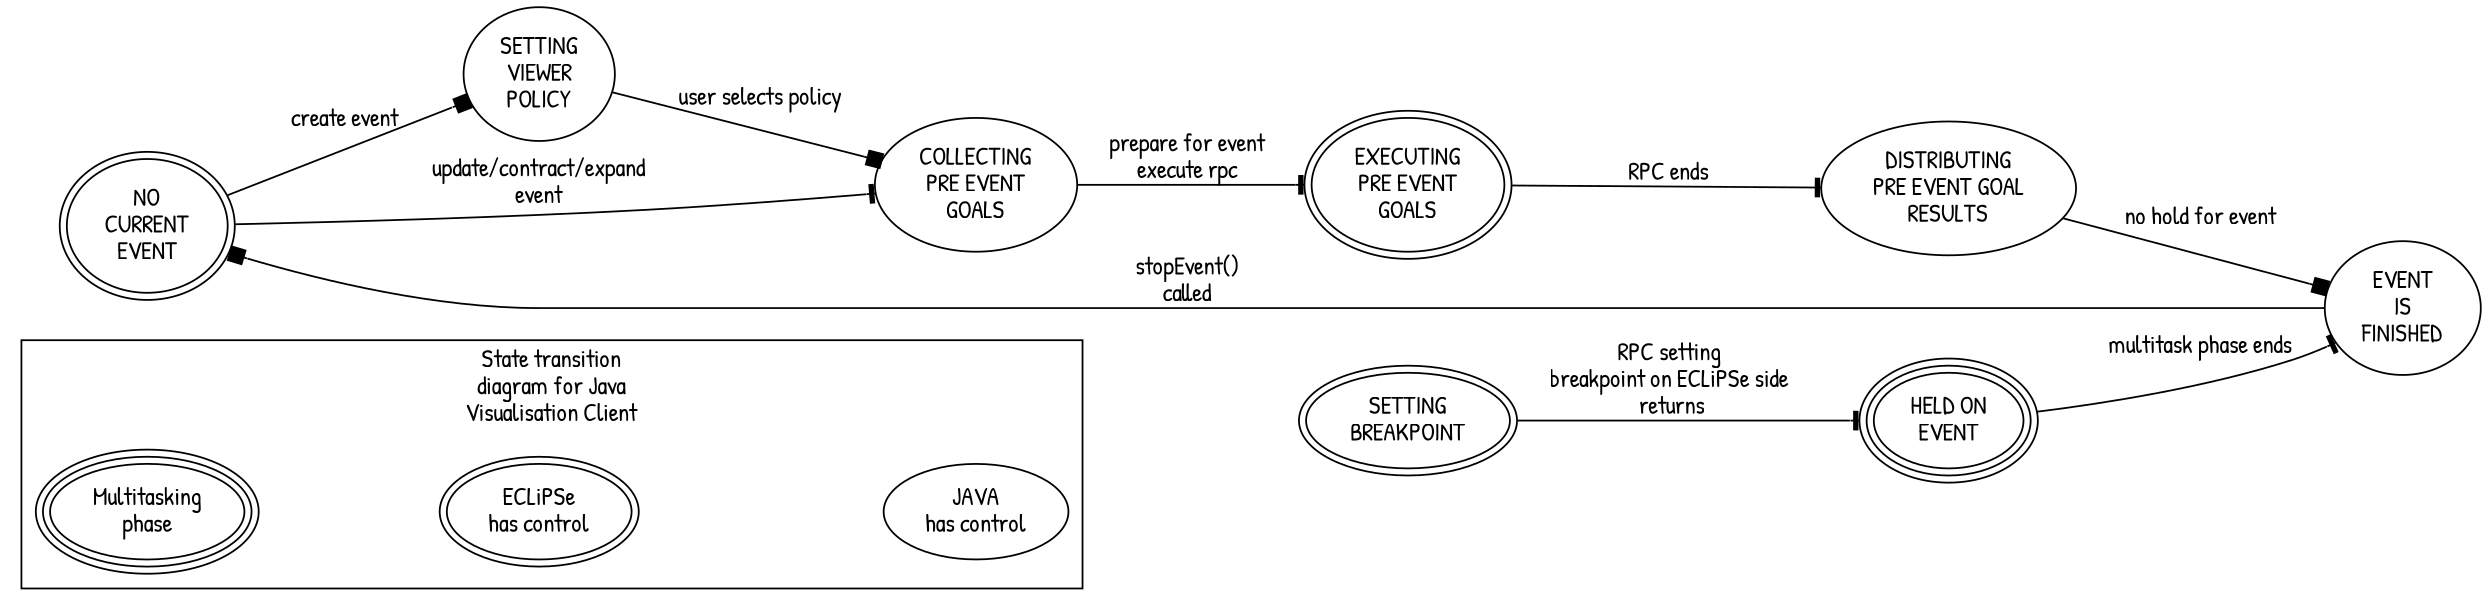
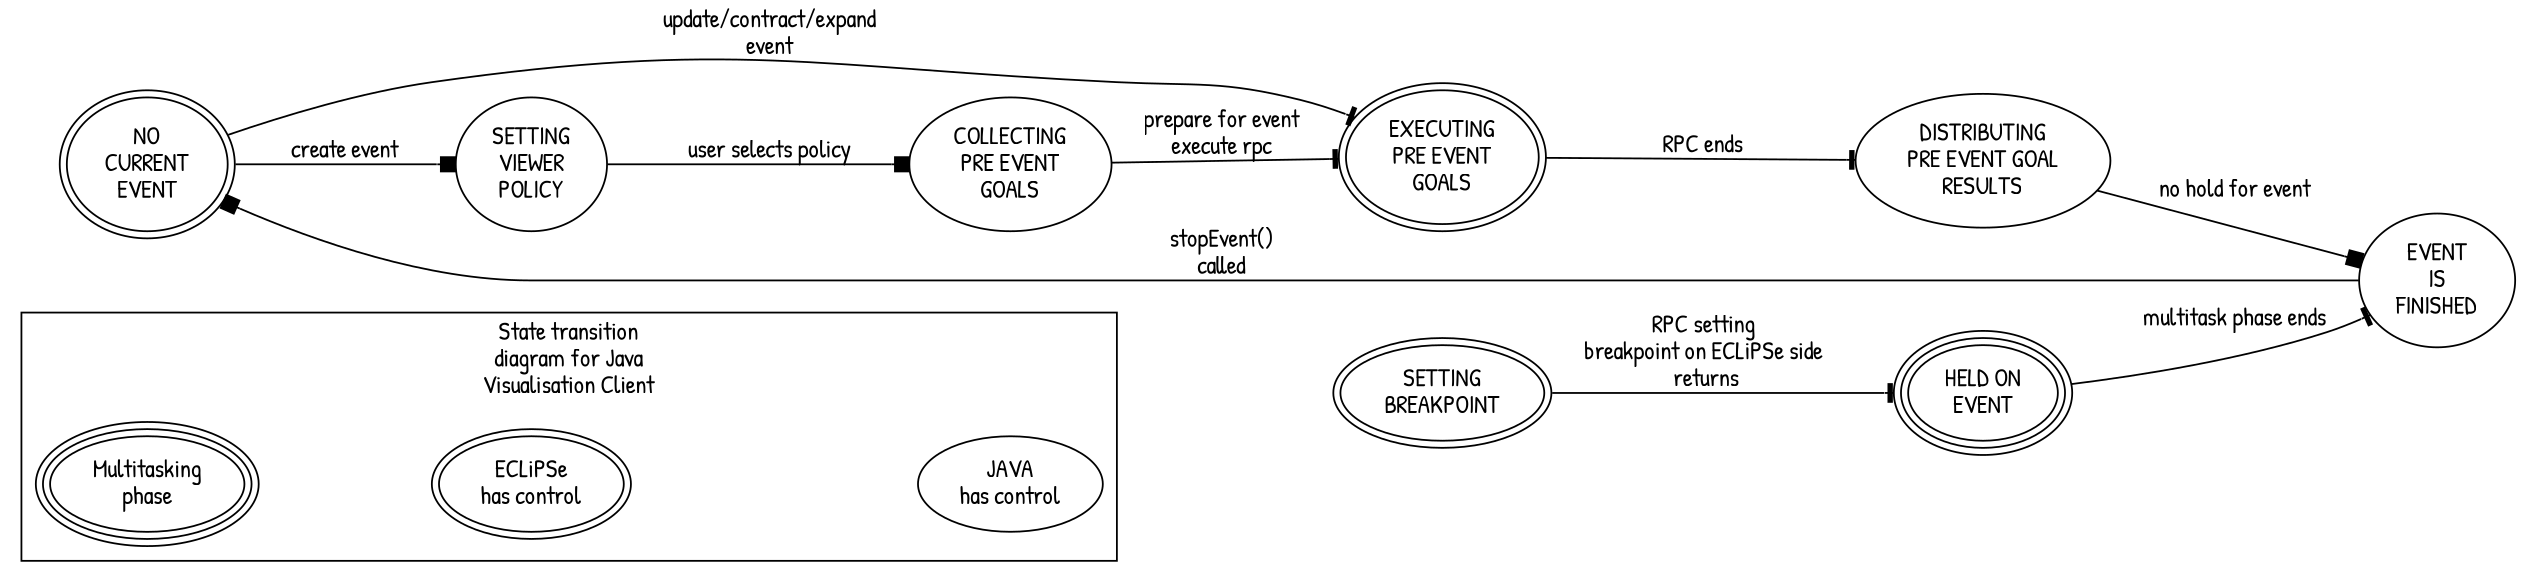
(551, 214) -> (785, 61)
